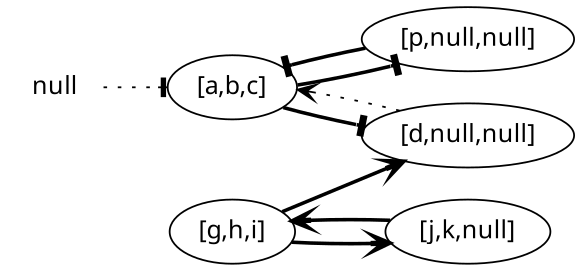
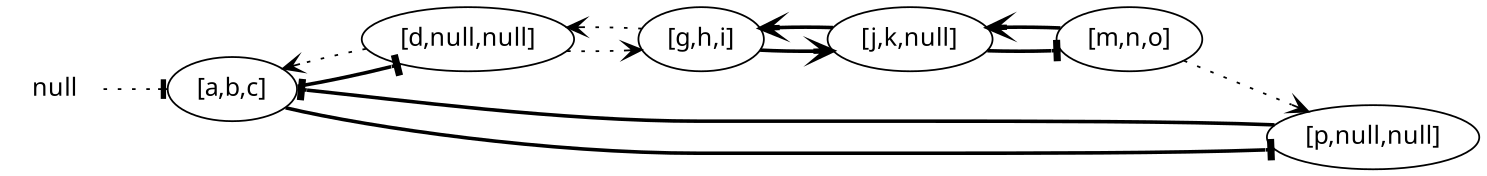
none -> (1129, 39)
none -> (595, 51)
(335, 190) -> (613, 28)
